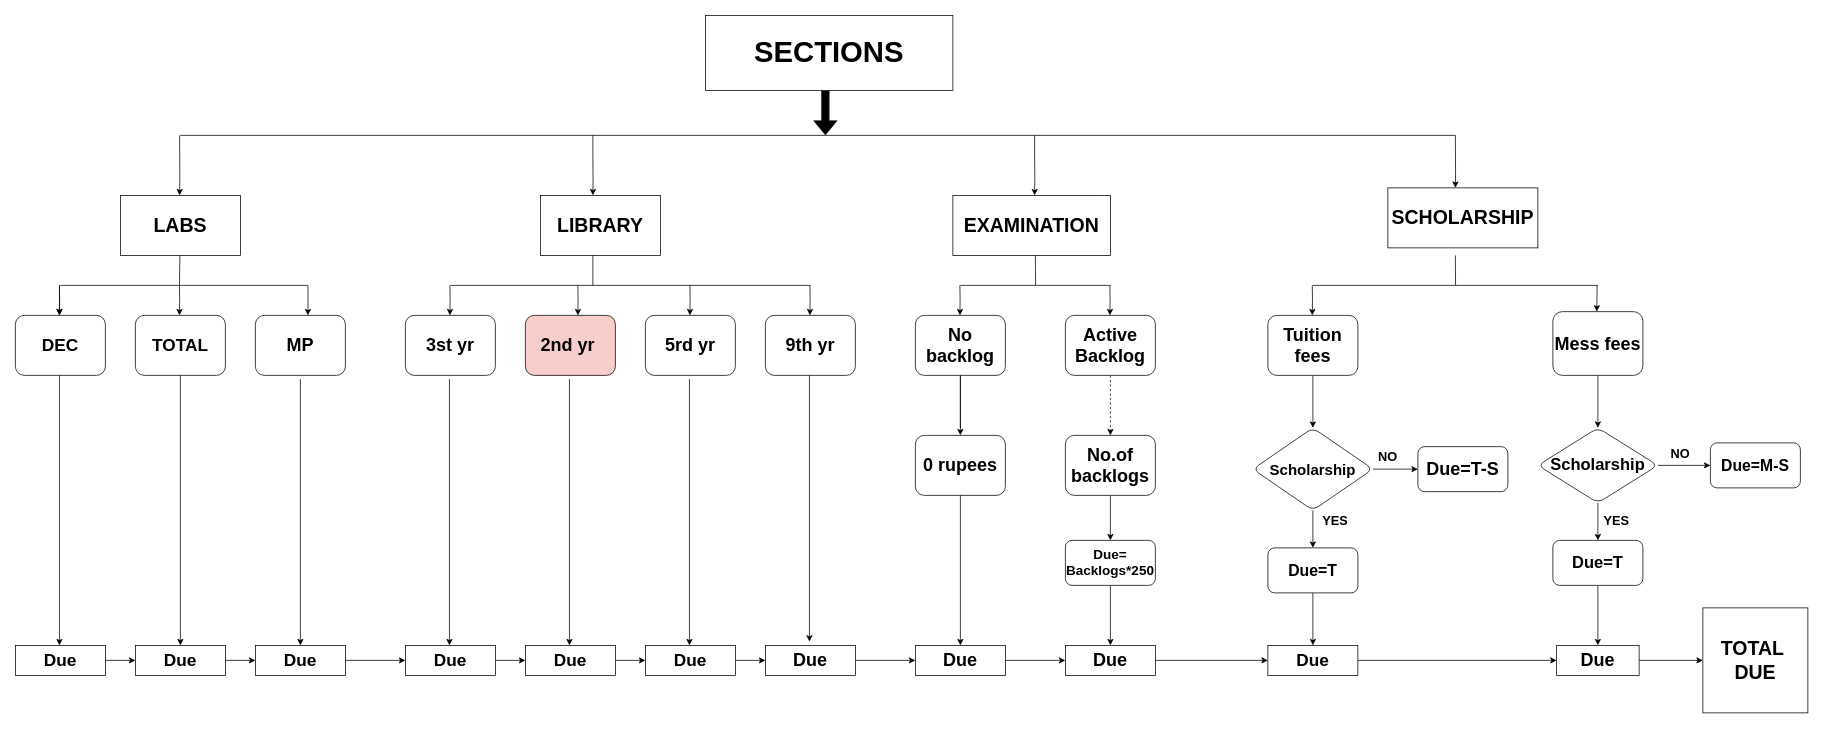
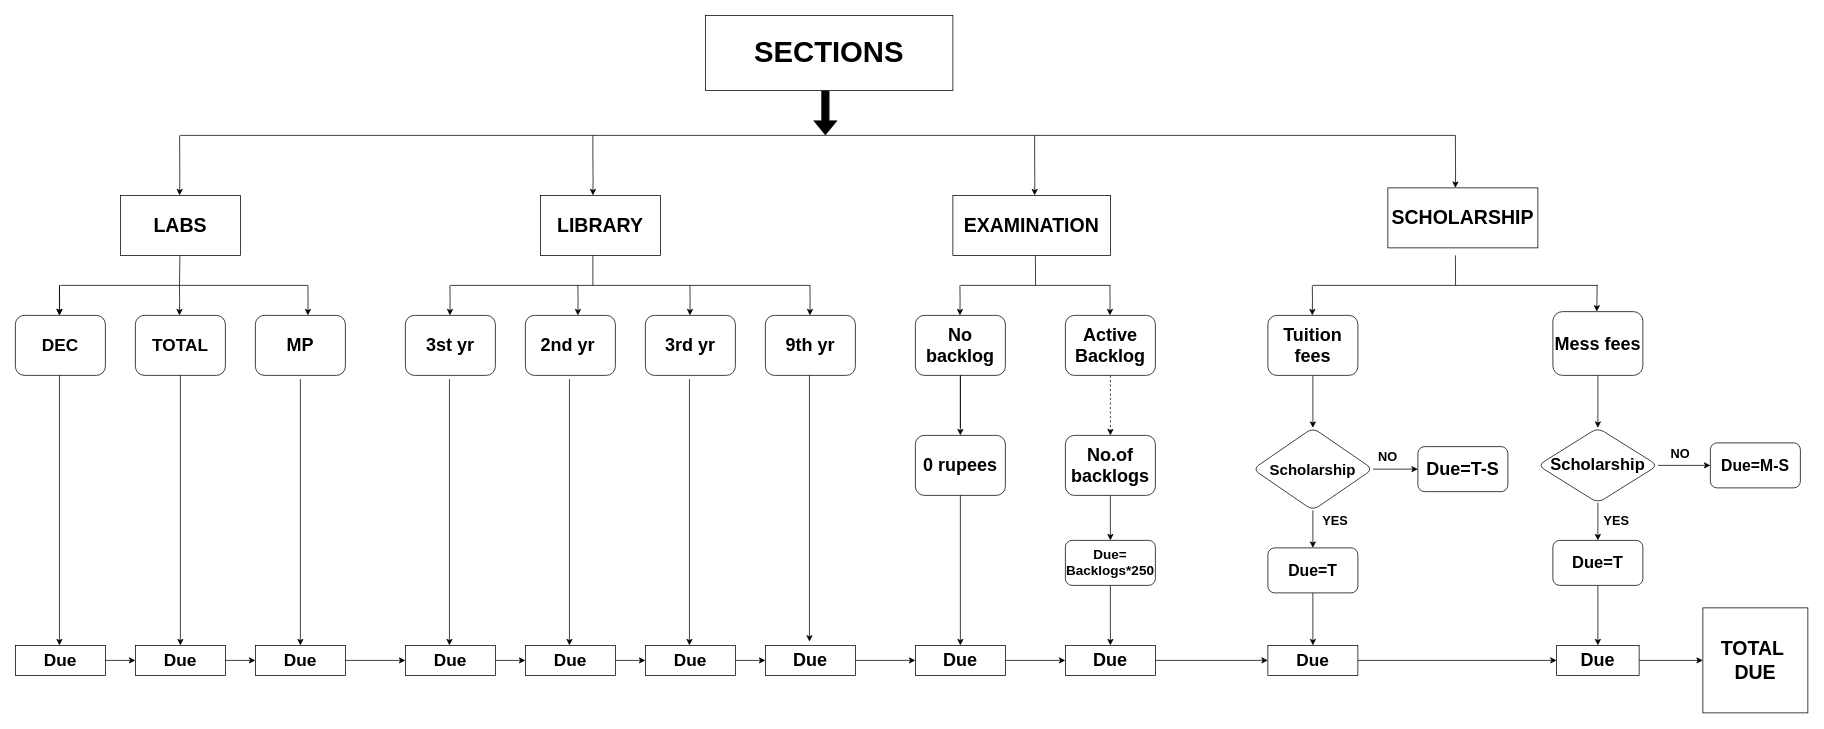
(570, 345) -> (570, 345)
(690, 345) -> (690, 345)
